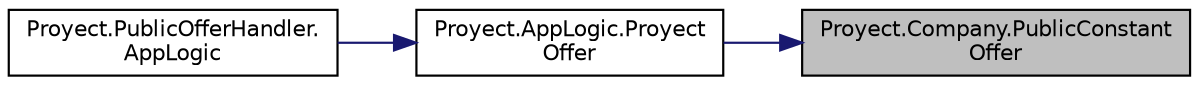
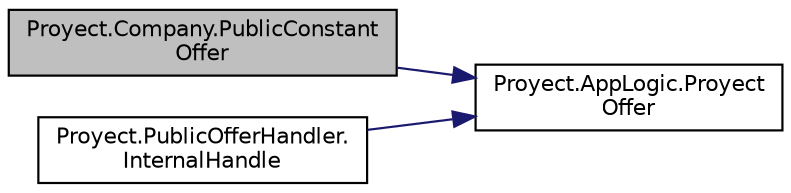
(173, 43) -> (203, 150)
(752, 43) -> (425, 71)
